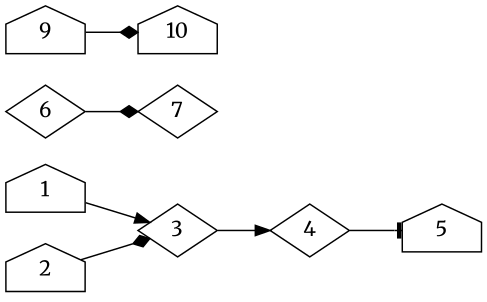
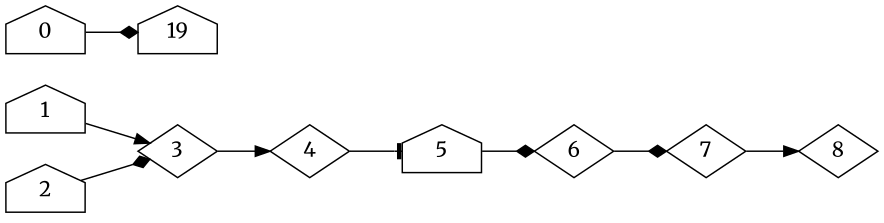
(46, 32) -> (46, 32)
(178, 32) -> (178, 32)
none -> (499, 151)
none -> (838, 151)
